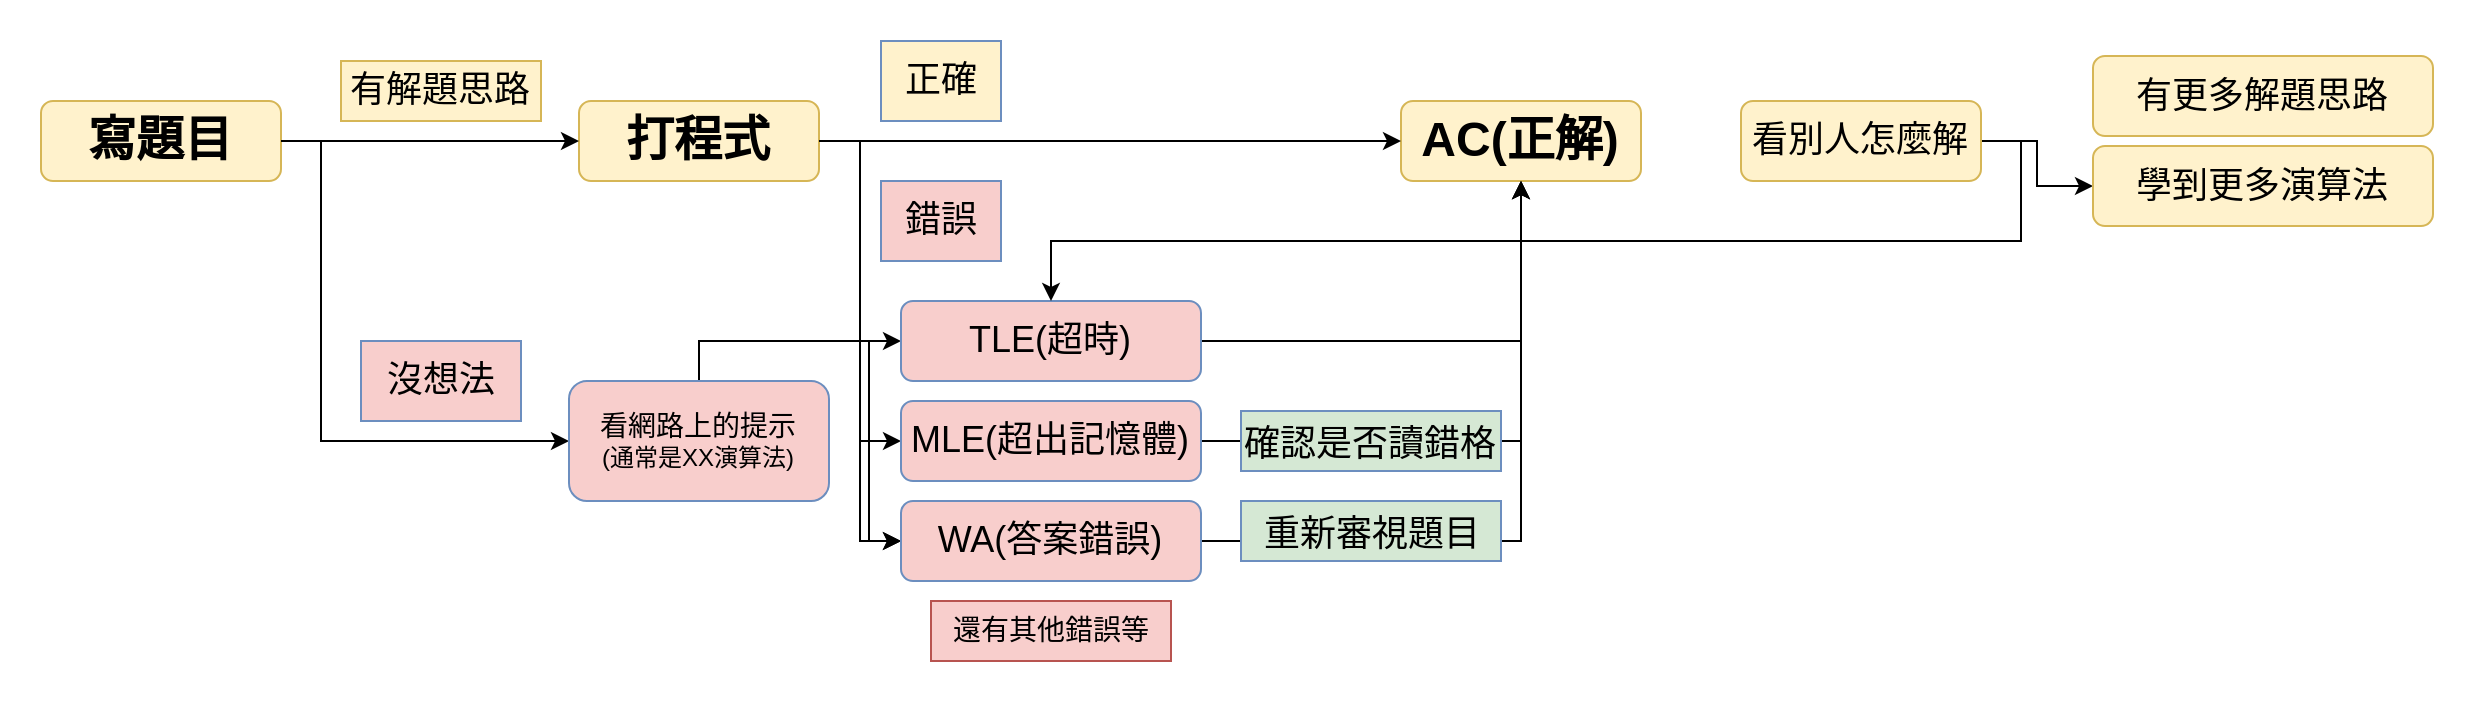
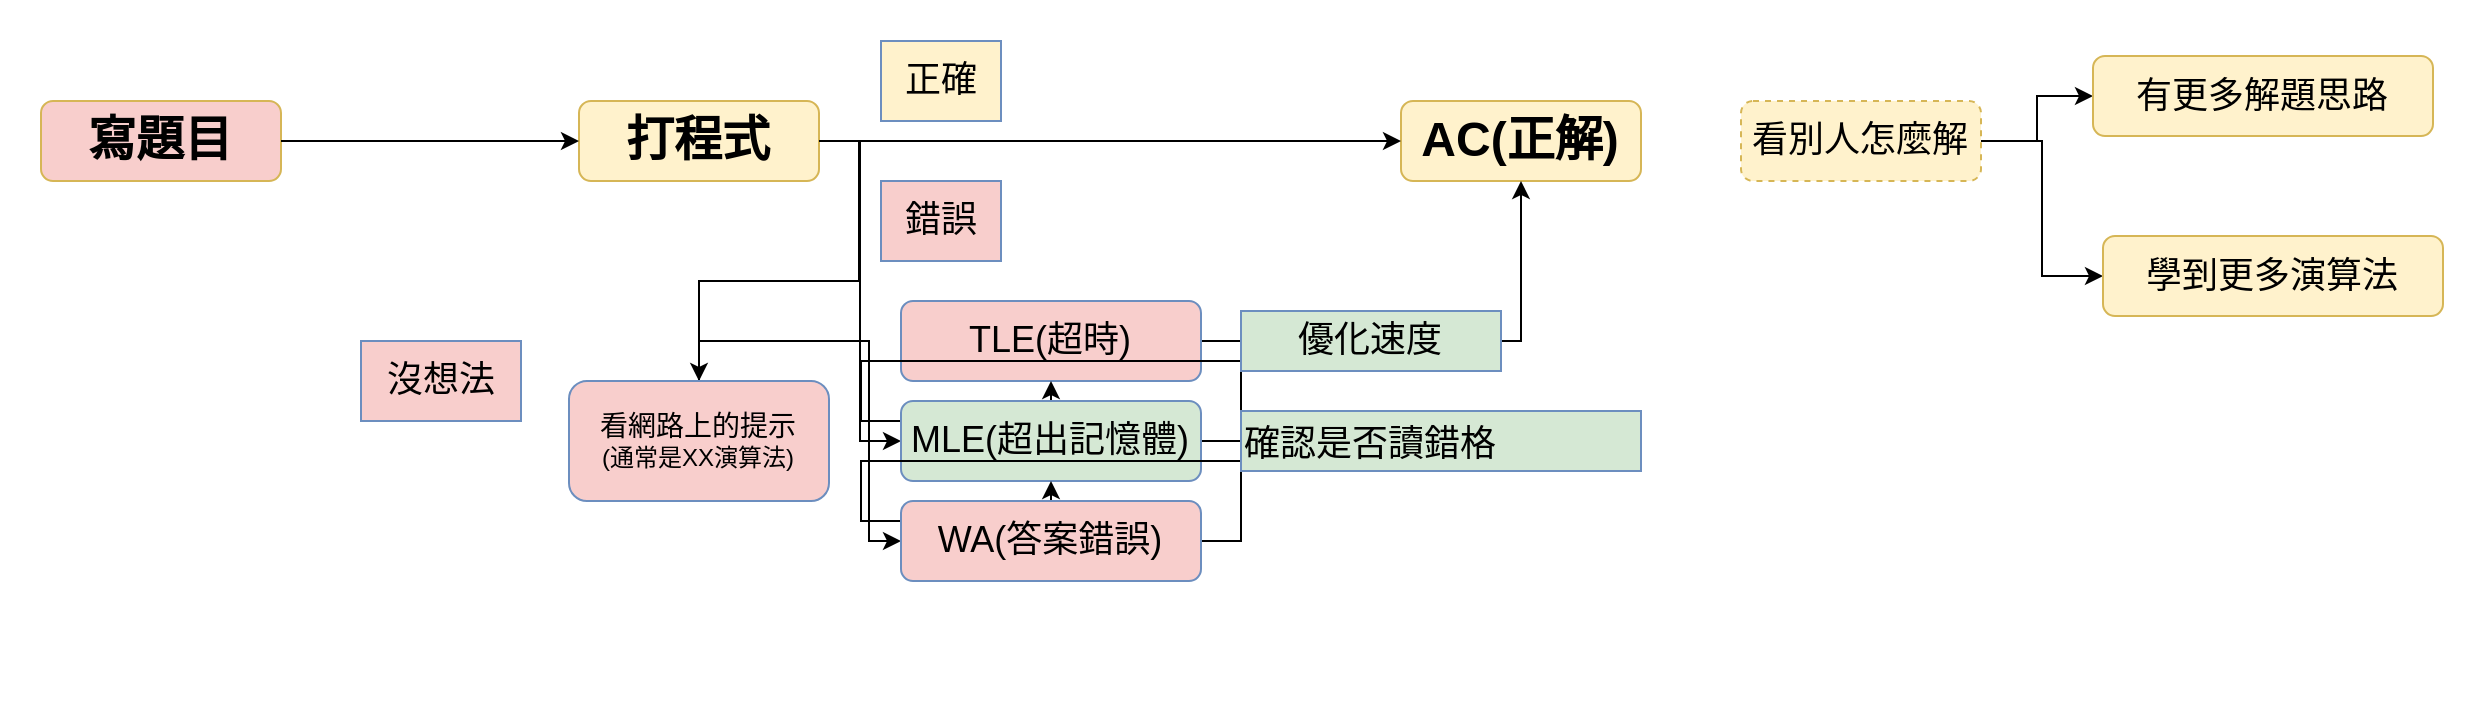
(441, 91) -> none
(161, 141) -> (161, 141)
(1861, 141) -> (1861, 141)
(2263, 186) -> (2273, 276)
(1561, 241) -> (2037, 96)
(880, 341) -> (750, 281)
none -> (1371, 341)
(321, 410) -> none
(1051, 441) -> (1051, 441)
(1371, 441) -> (1441, 441)
(1508, 441) -> (1078, 361)
(1521, 505) -> (1094, 461)
(1371, 531) -> none
(860, 534) -> none
(1051, 631) -> none
